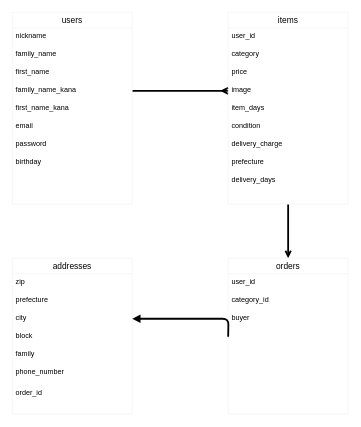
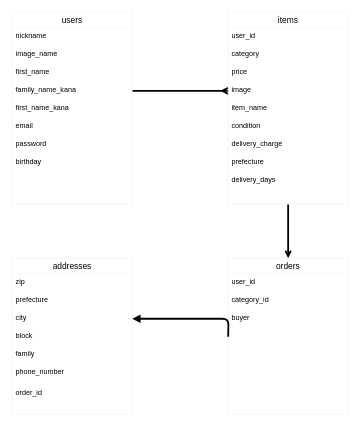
(36, 54) -> (35, 54)
(249, 108) -> (249, 108)
